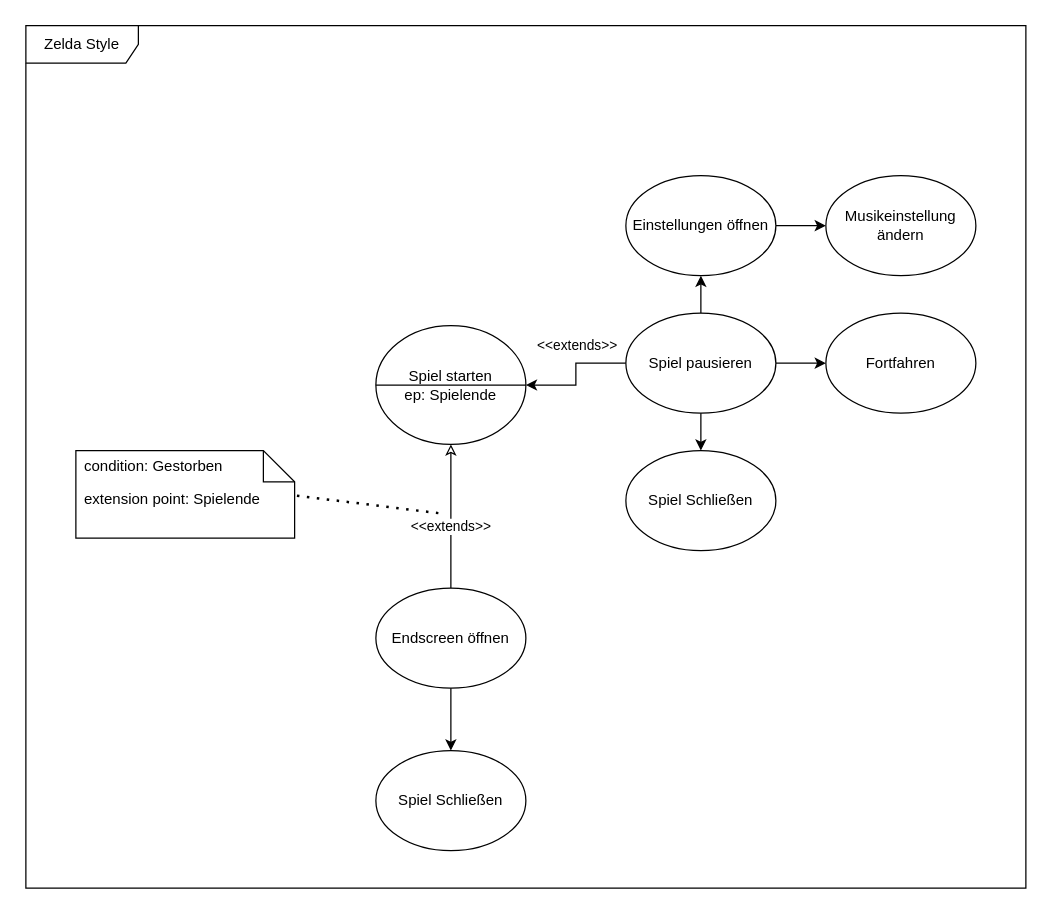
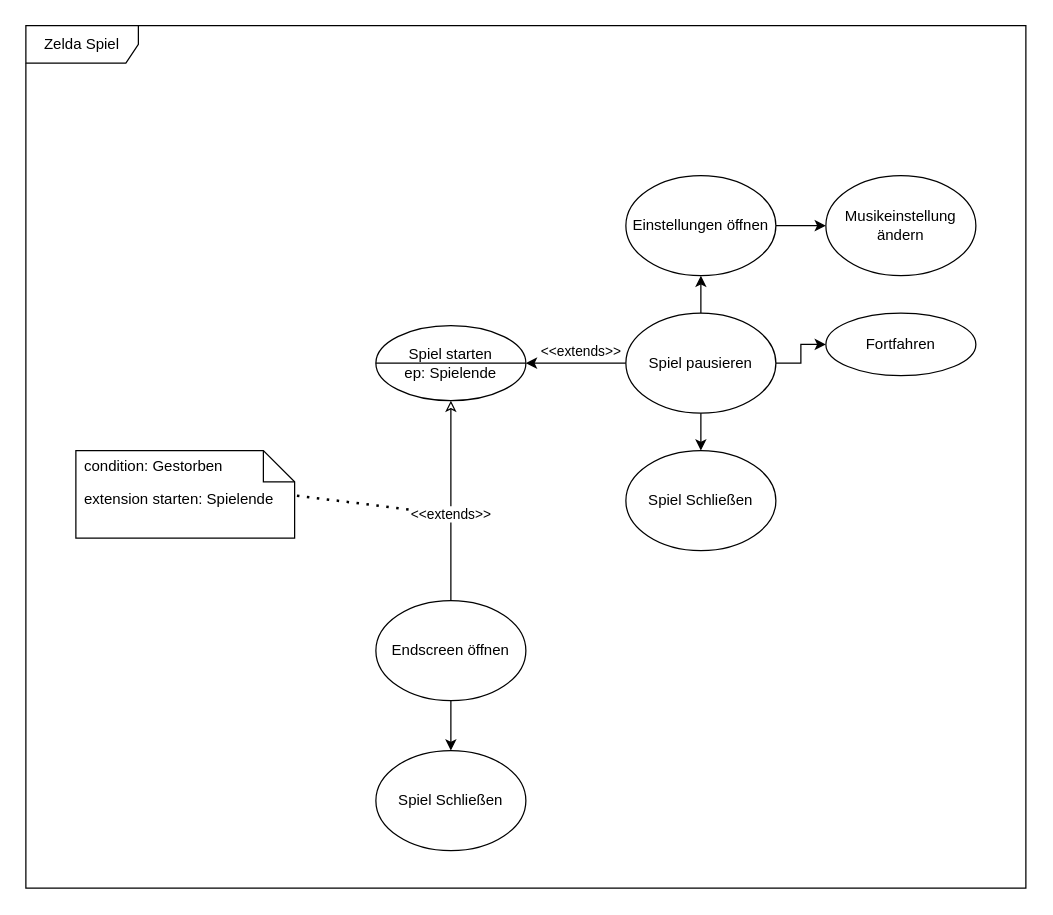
(82, 44) -> (82, 44)
(901, 363) -> (901, 344)
(451, 385) -> (451, 363)
(180, 500) -> (189, 509)
(451, 638) -> (451, 651)
